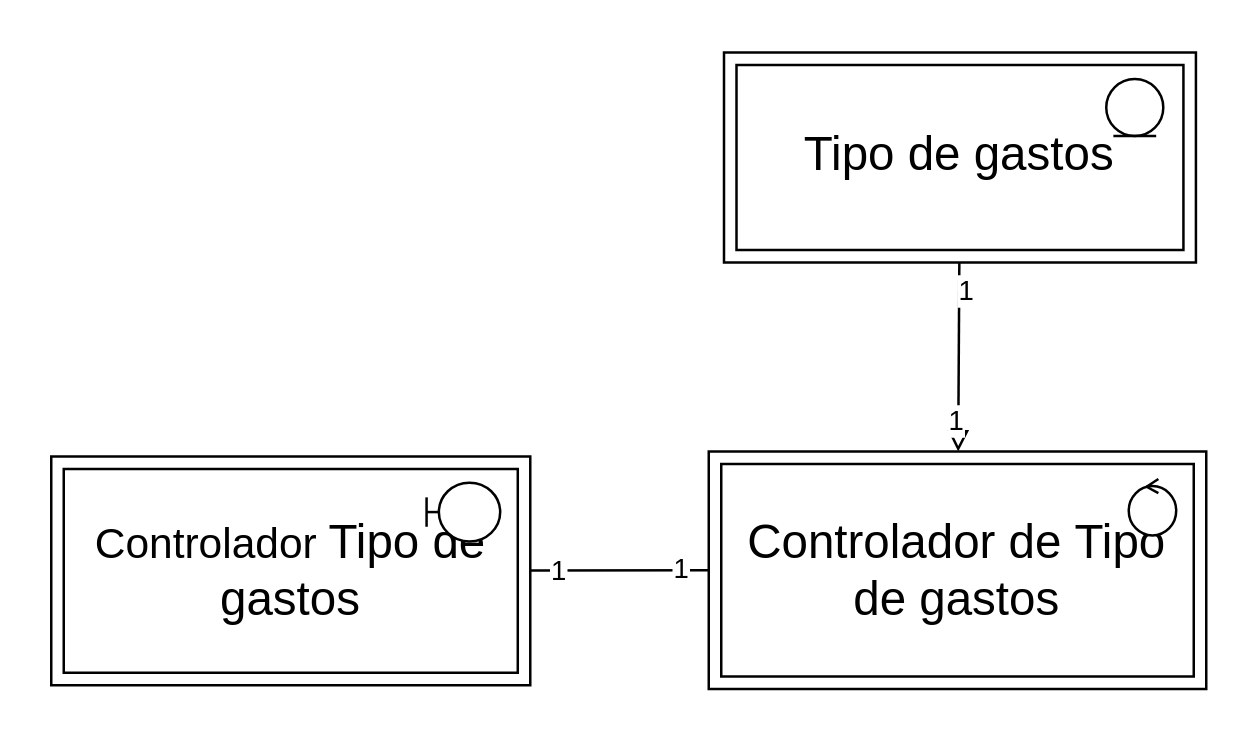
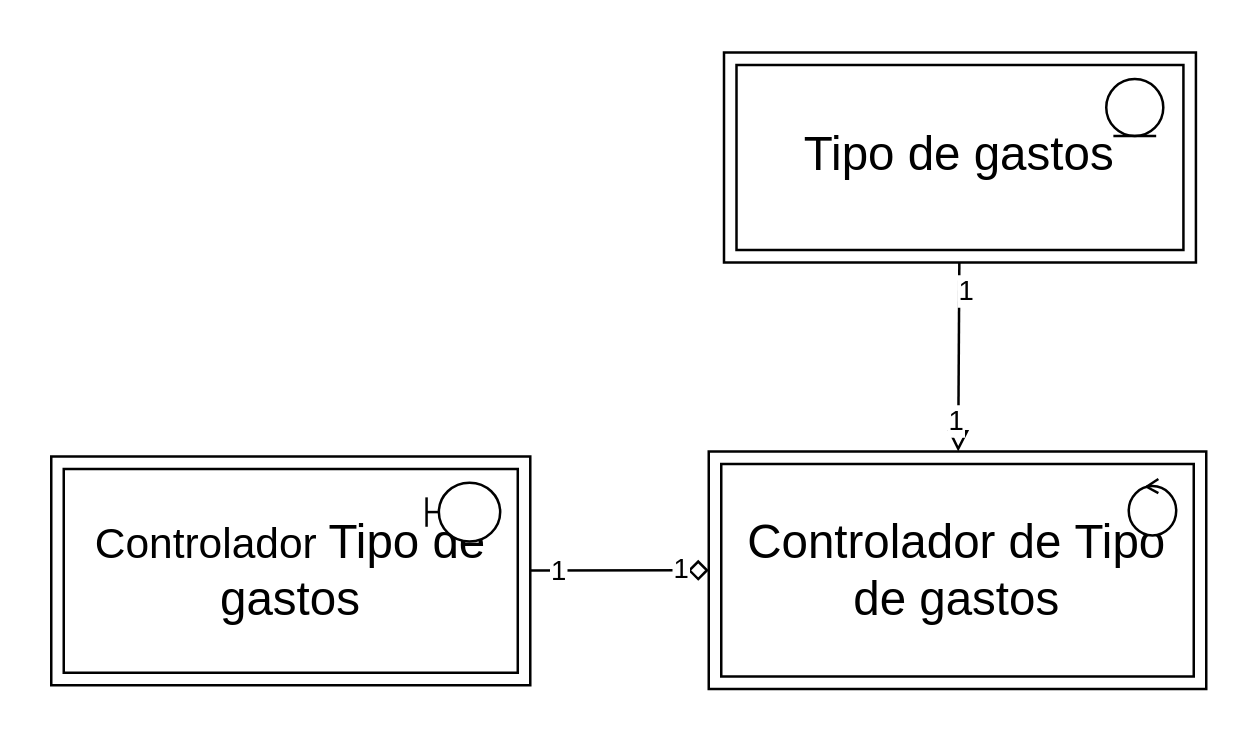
(698, 570) -> (688, 570)
